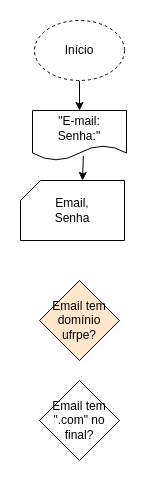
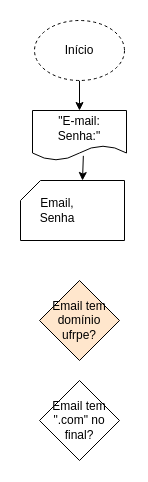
(73, 211) -> (58, 211)
